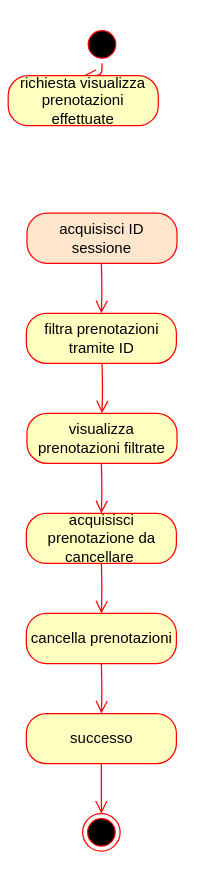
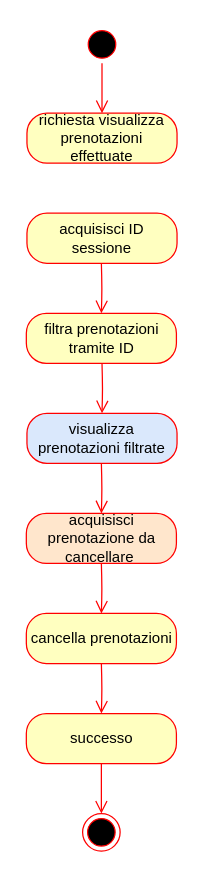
(83, 101) -> (102, 138)
(102, 238) -> (102, 238)
(102, 438) -> (102, 438)
(101, 538) -> (101, 538)
